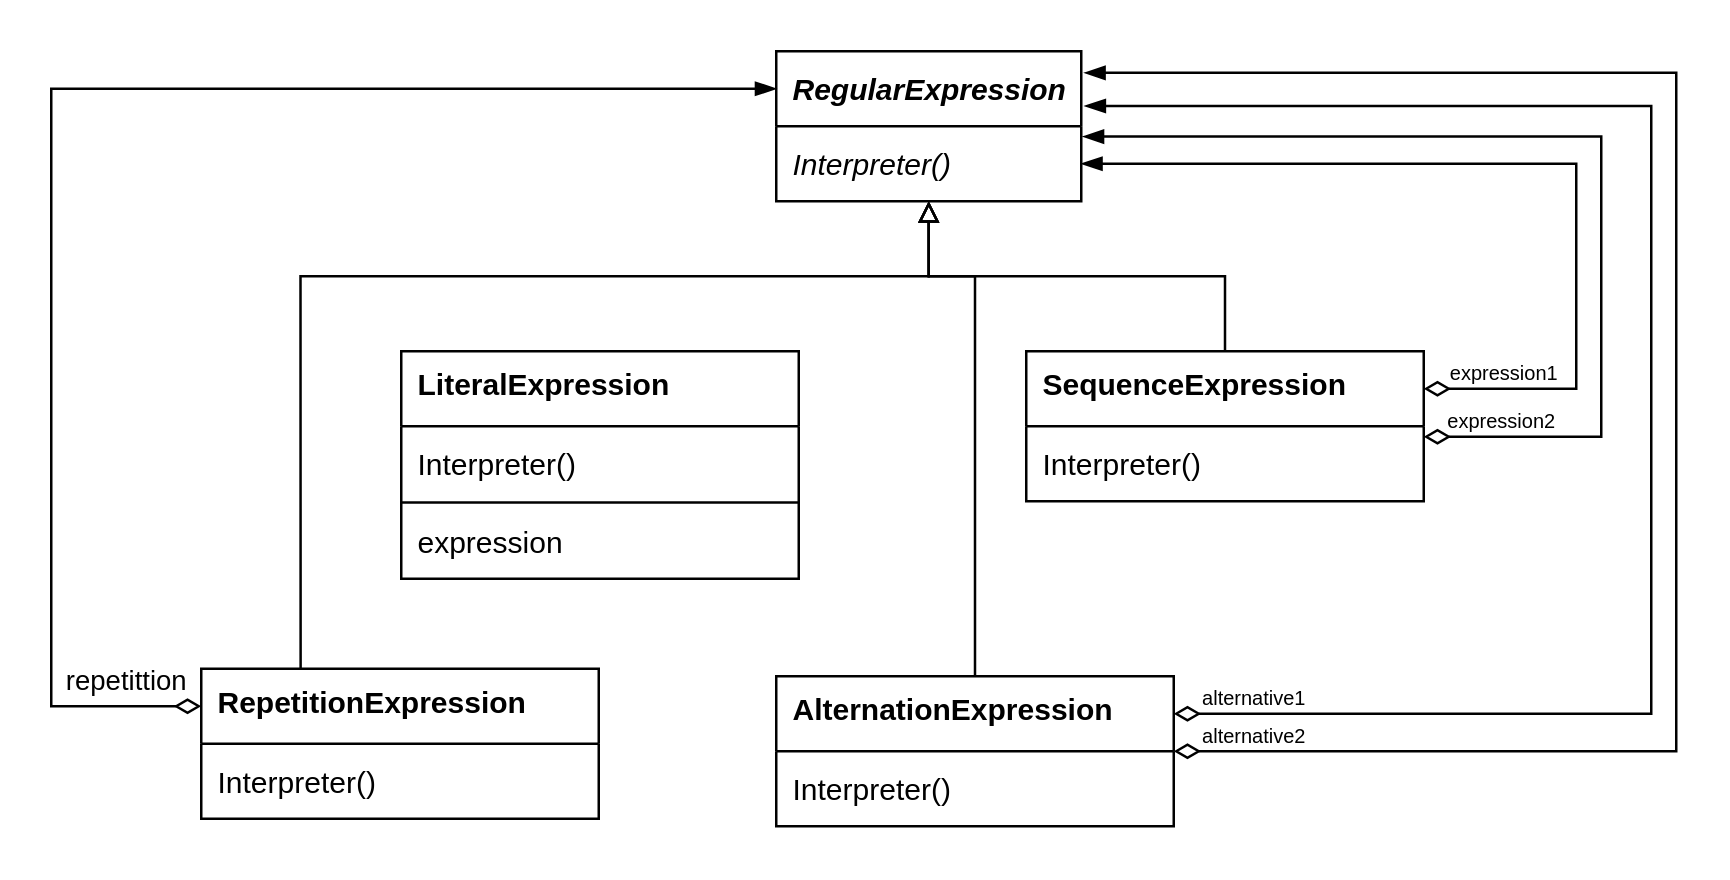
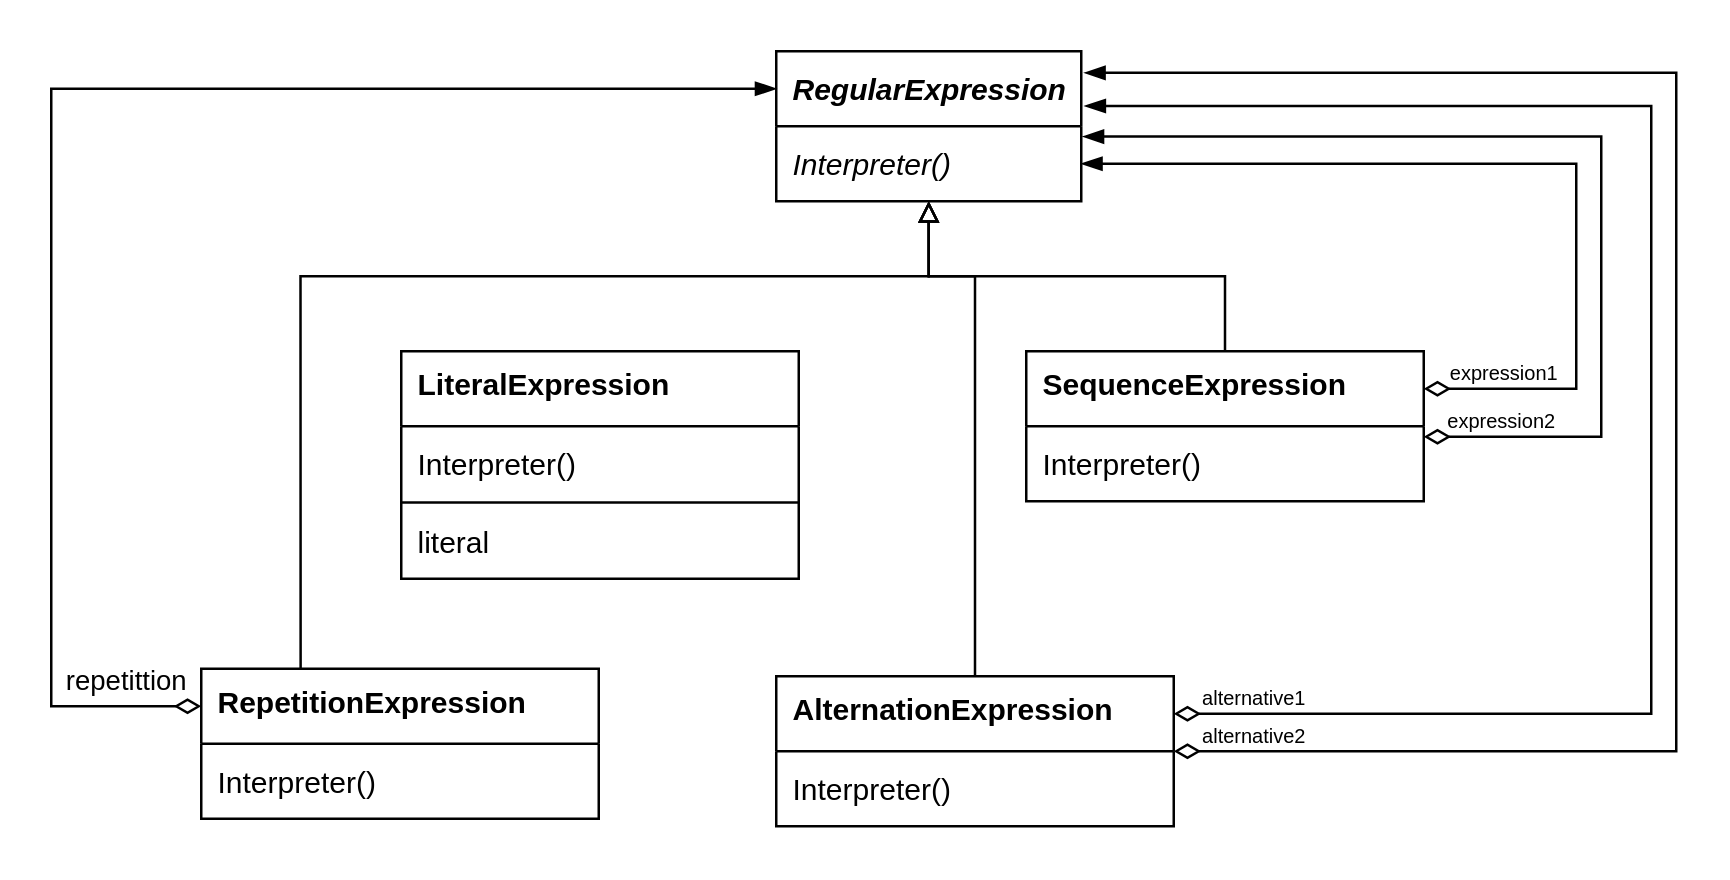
(498, 543) -> (465, 543)
